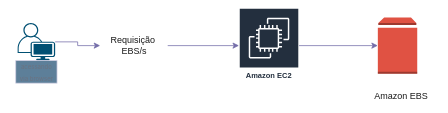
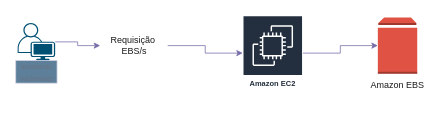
(269, 45) -> (273, 53)
(401, 96) -> (397, 85)
